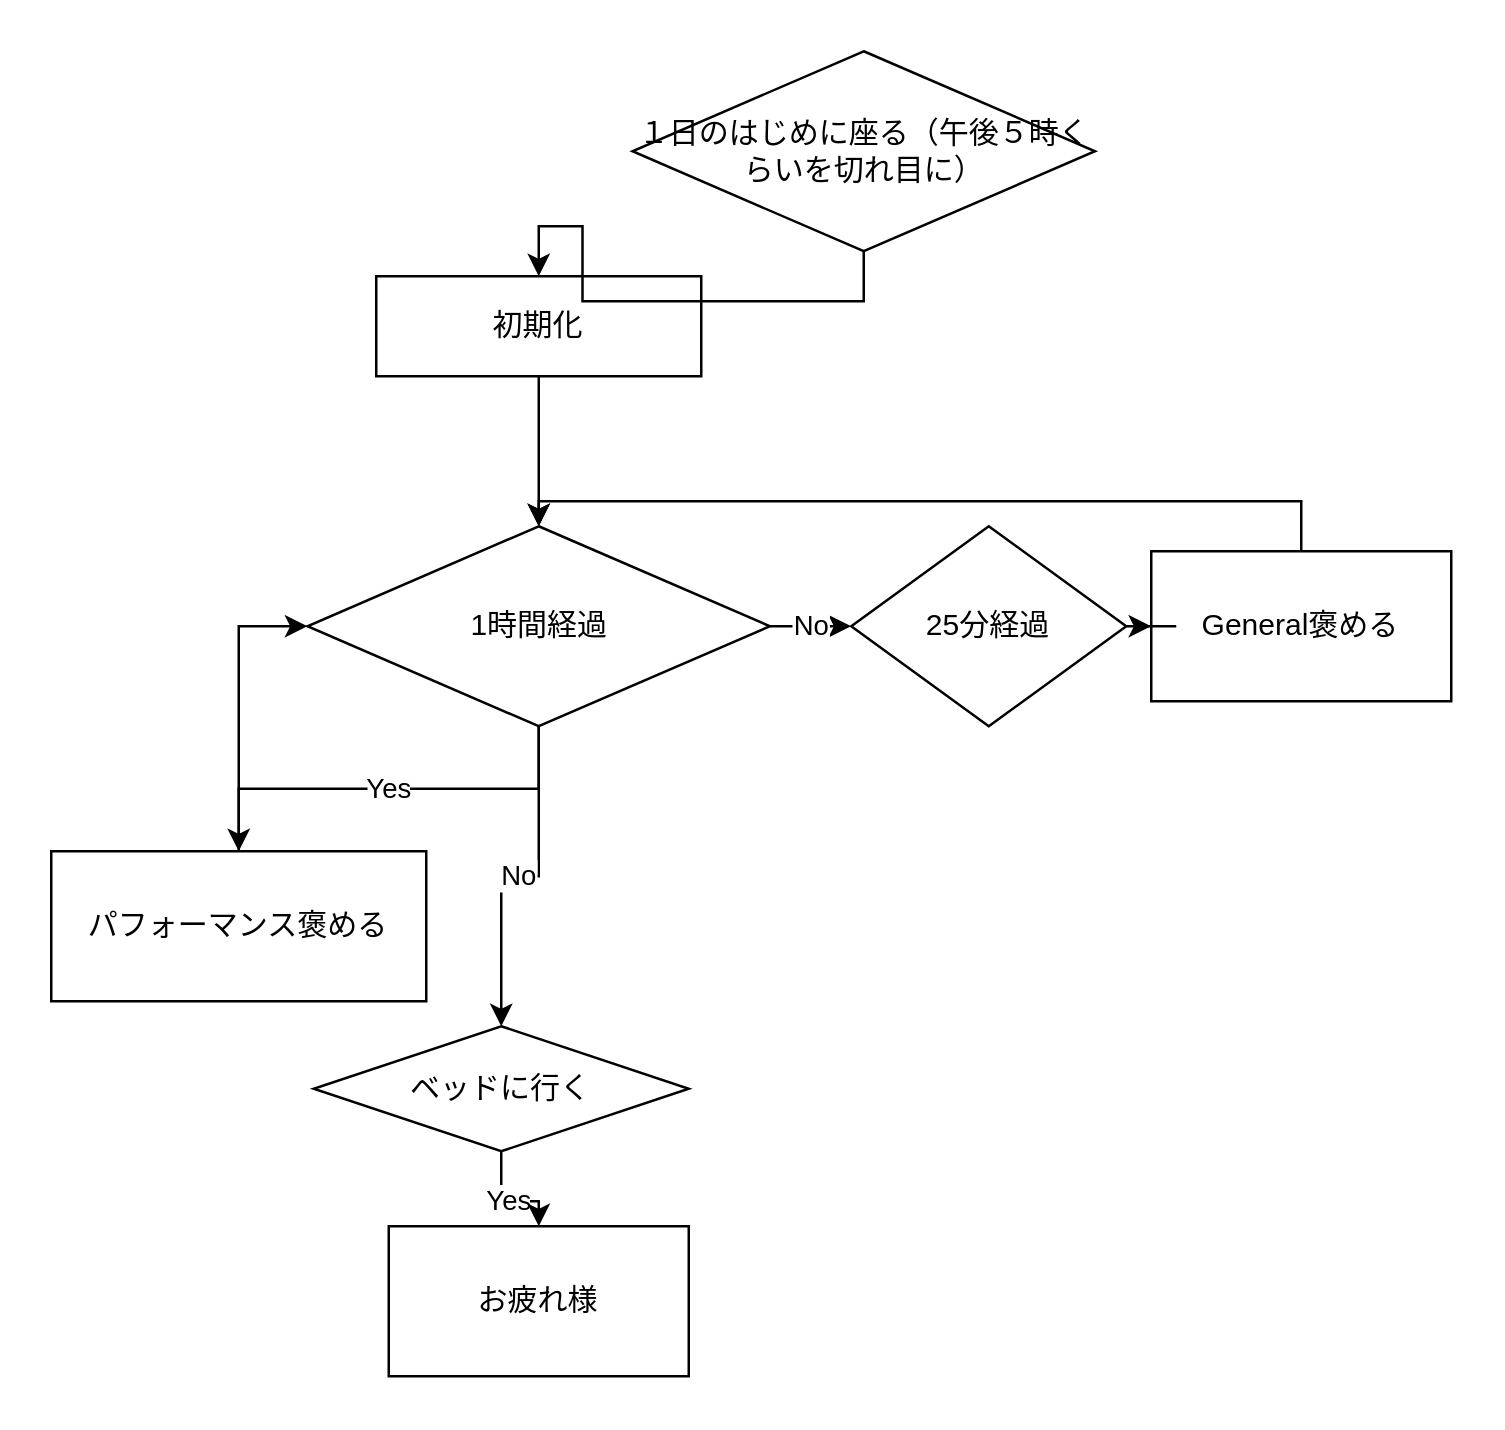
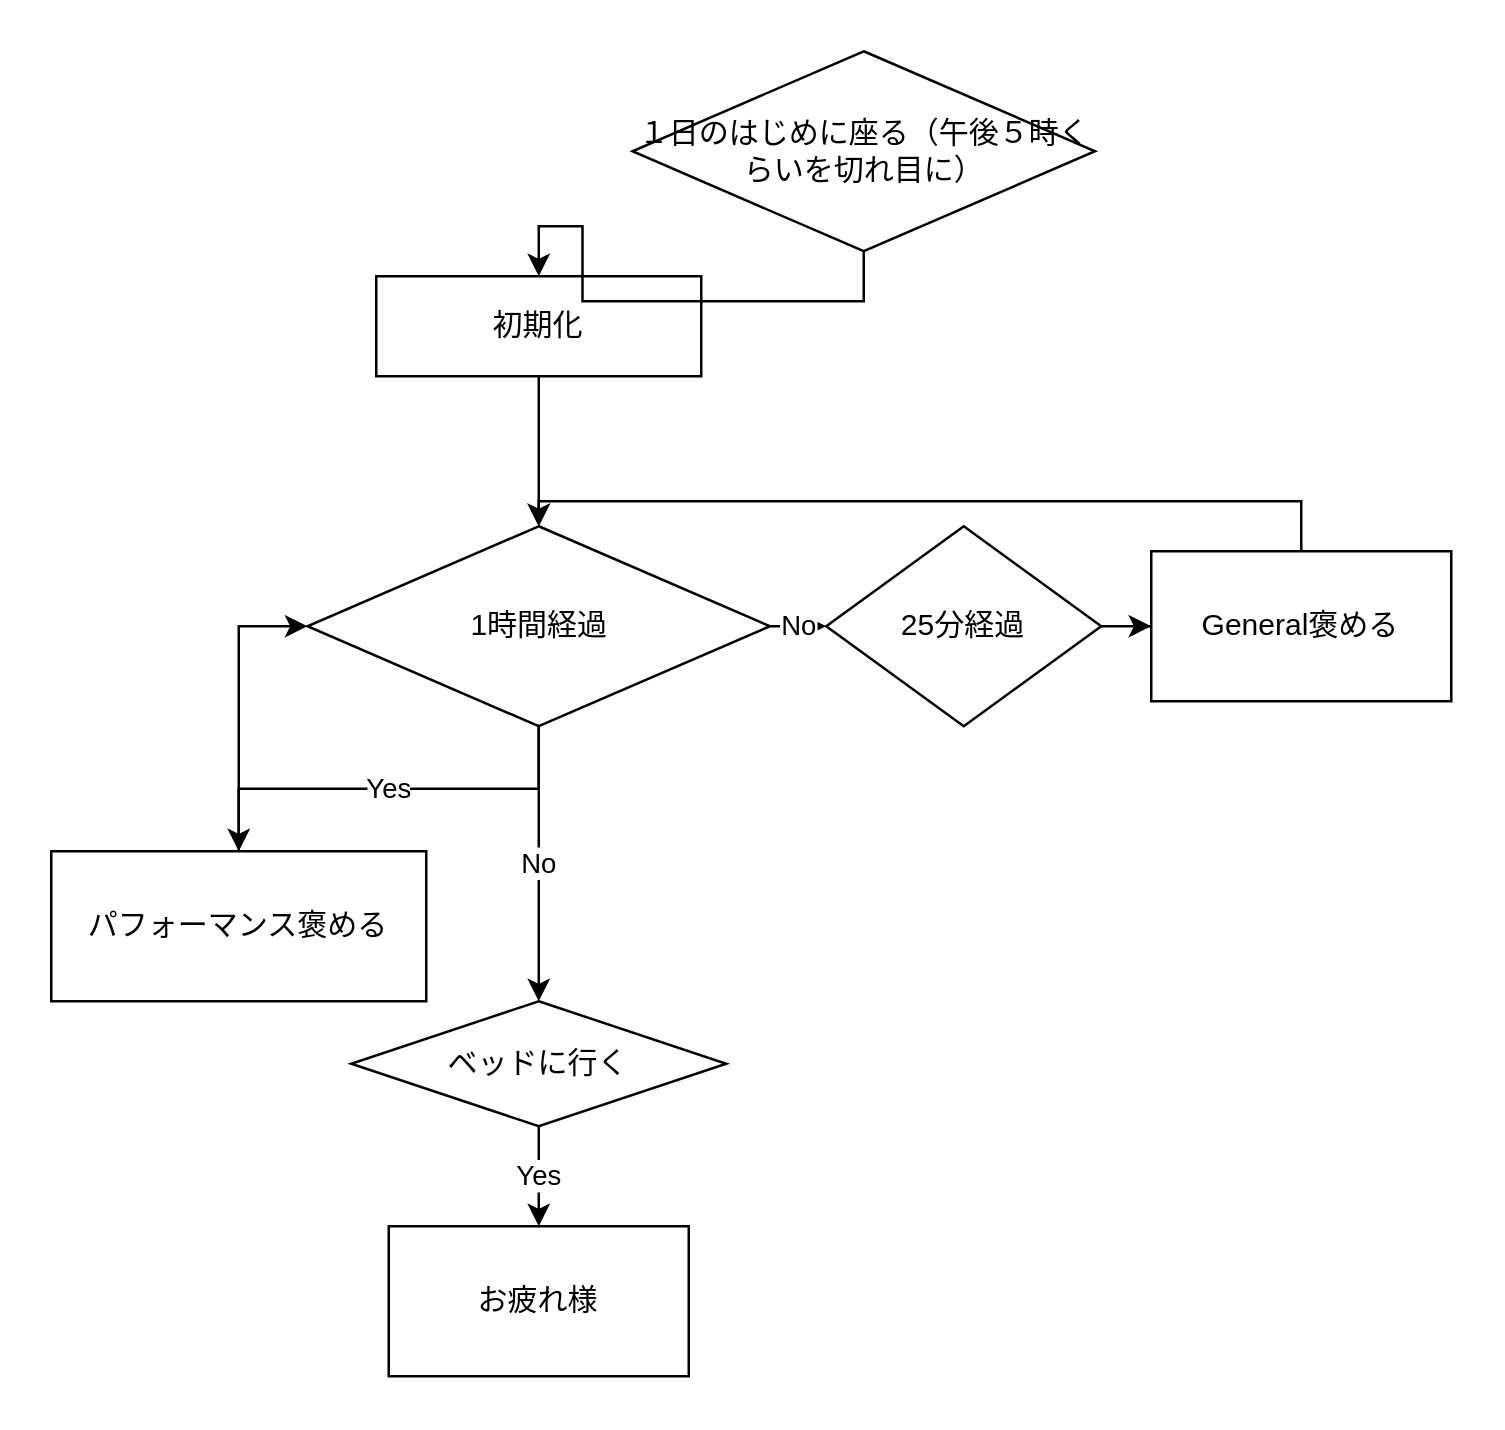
(989, 626) -> (964, 626)
(501, 1089) -> (539, 1064)
